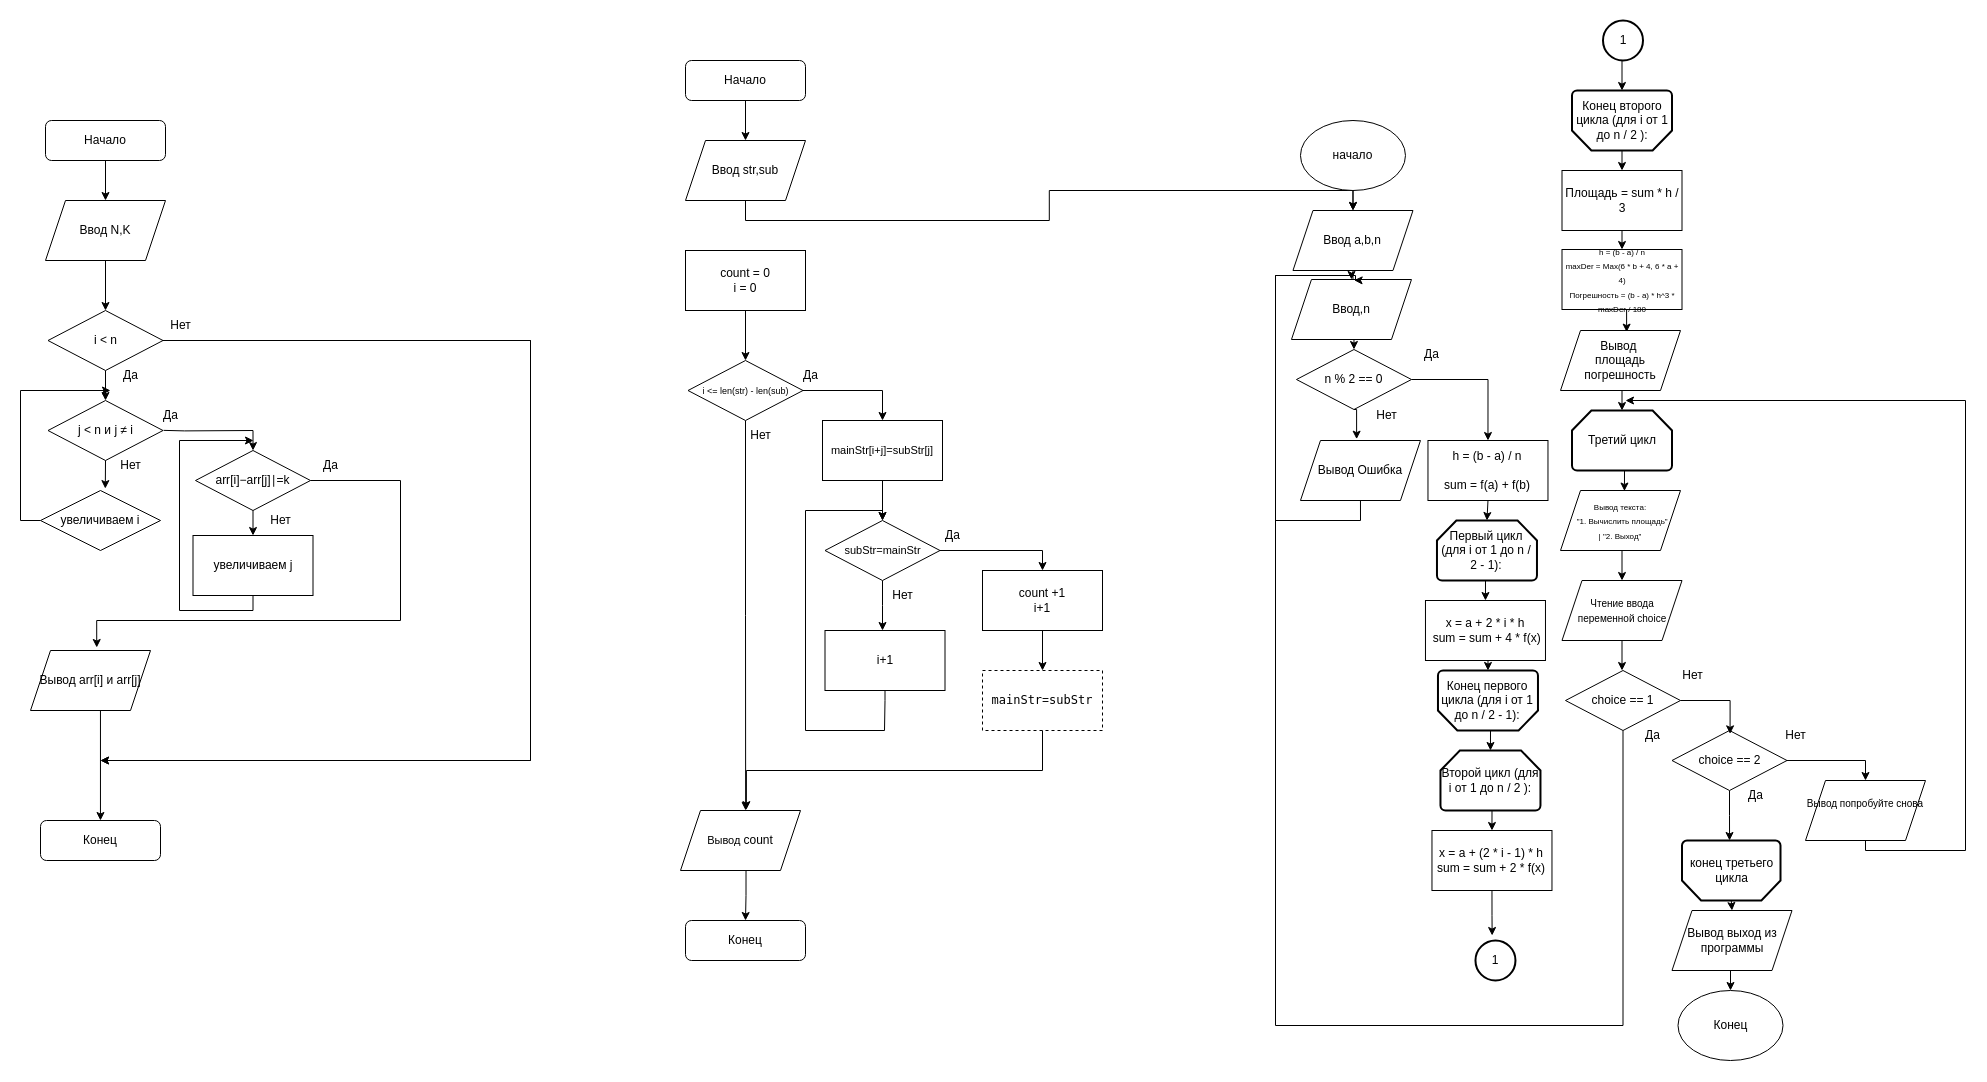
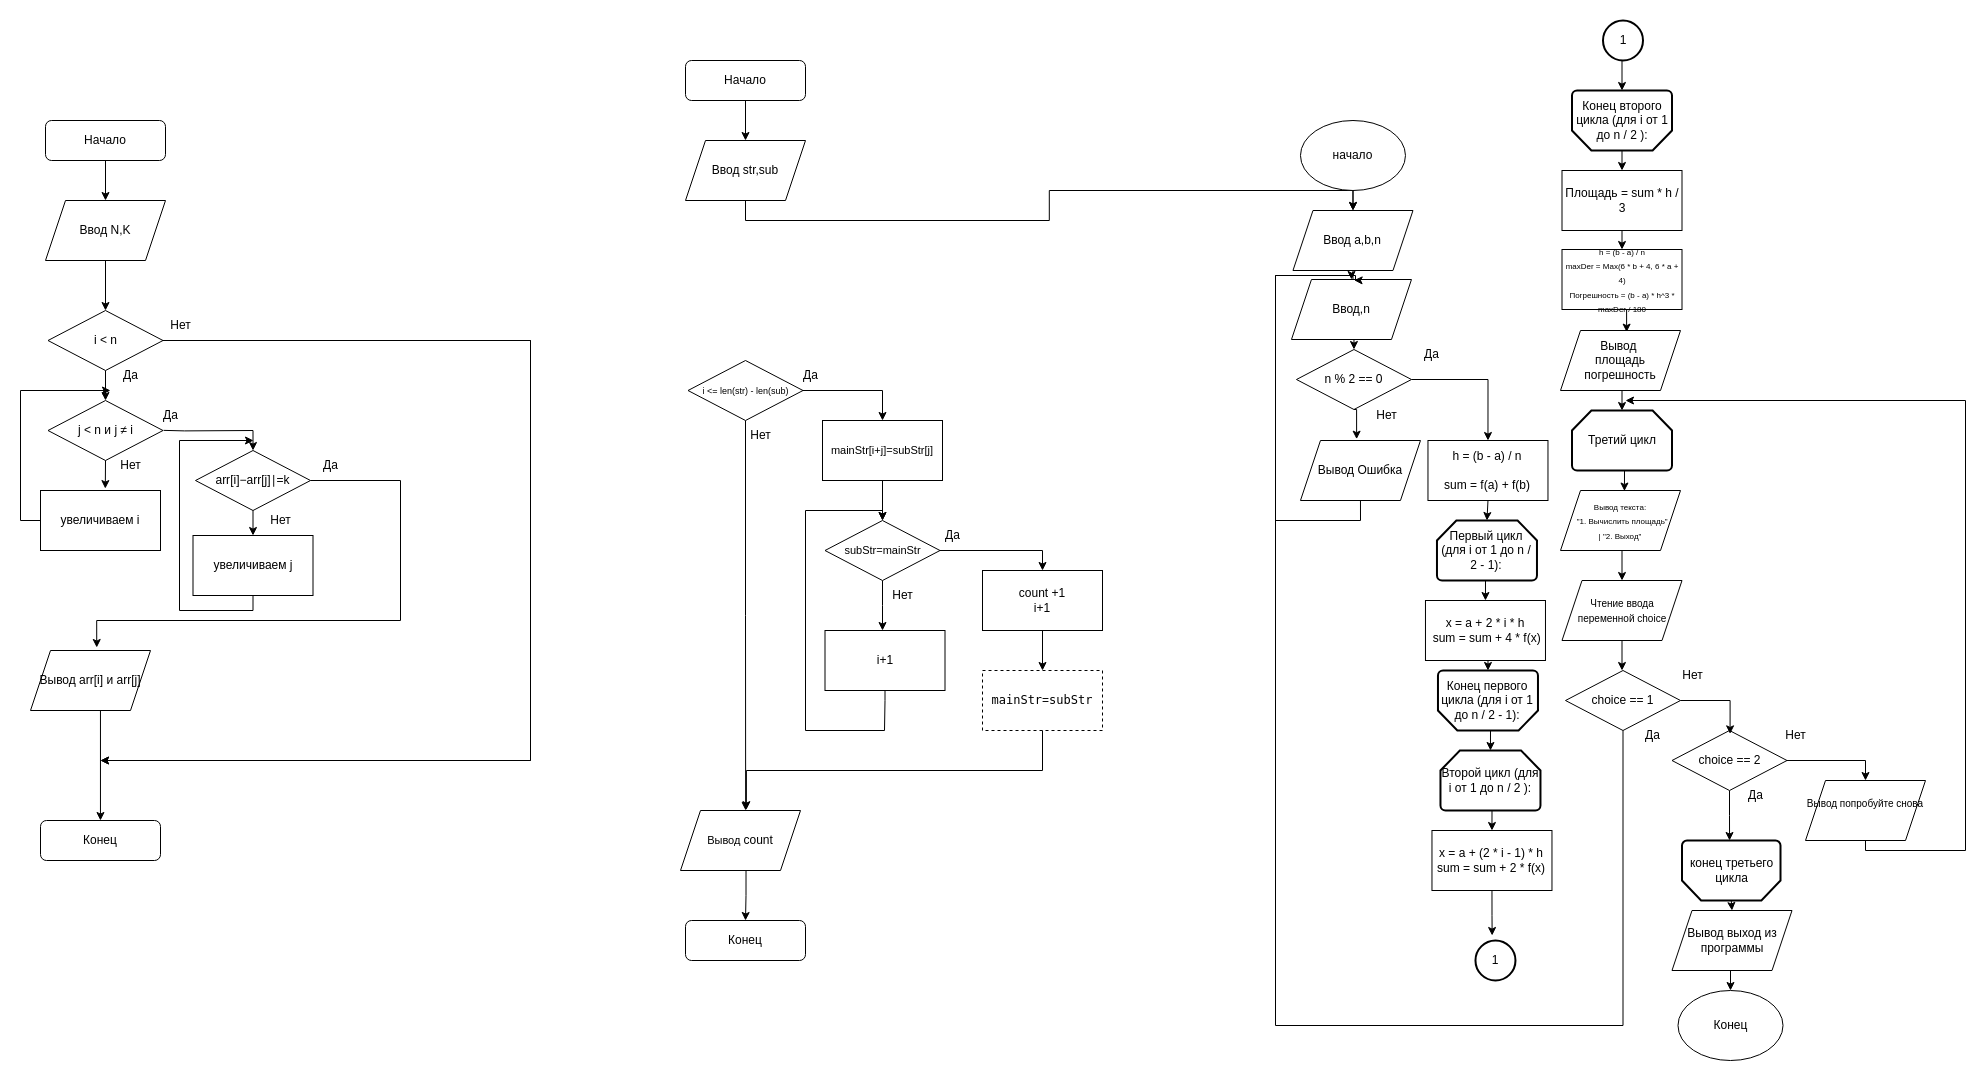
(746, 281) -> none
(746, 332) -> none
(101, 521) -> (101, 521)
